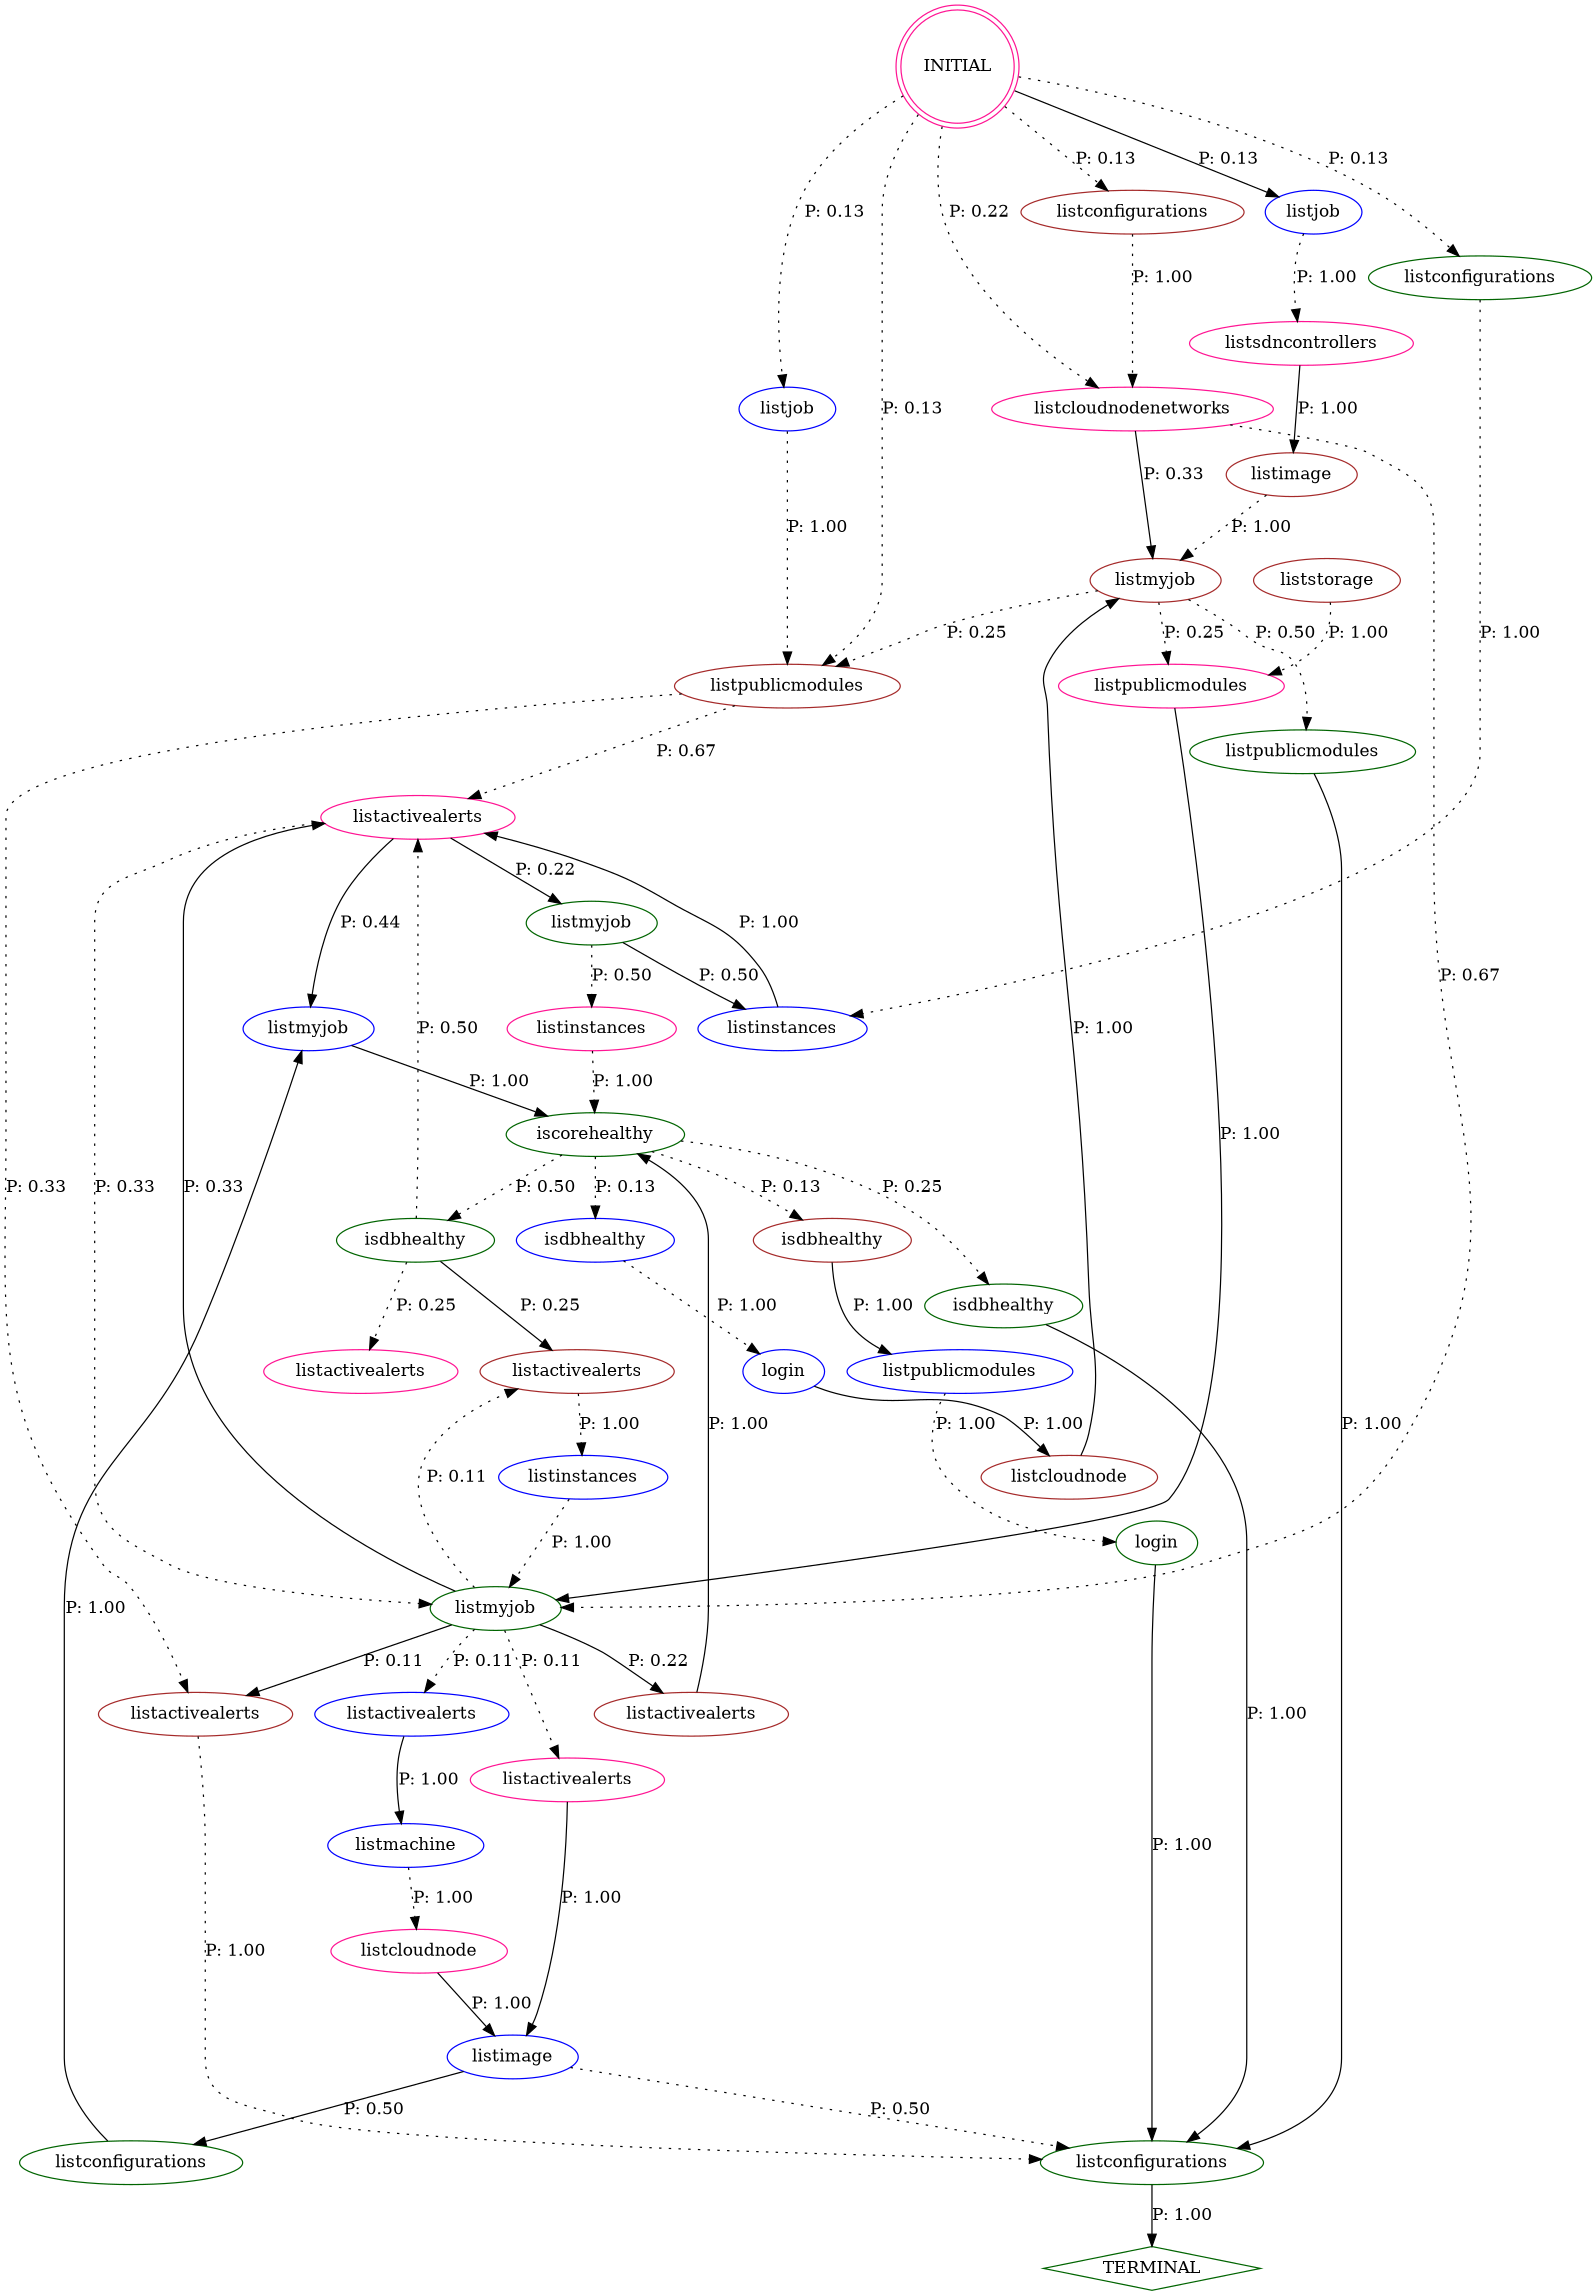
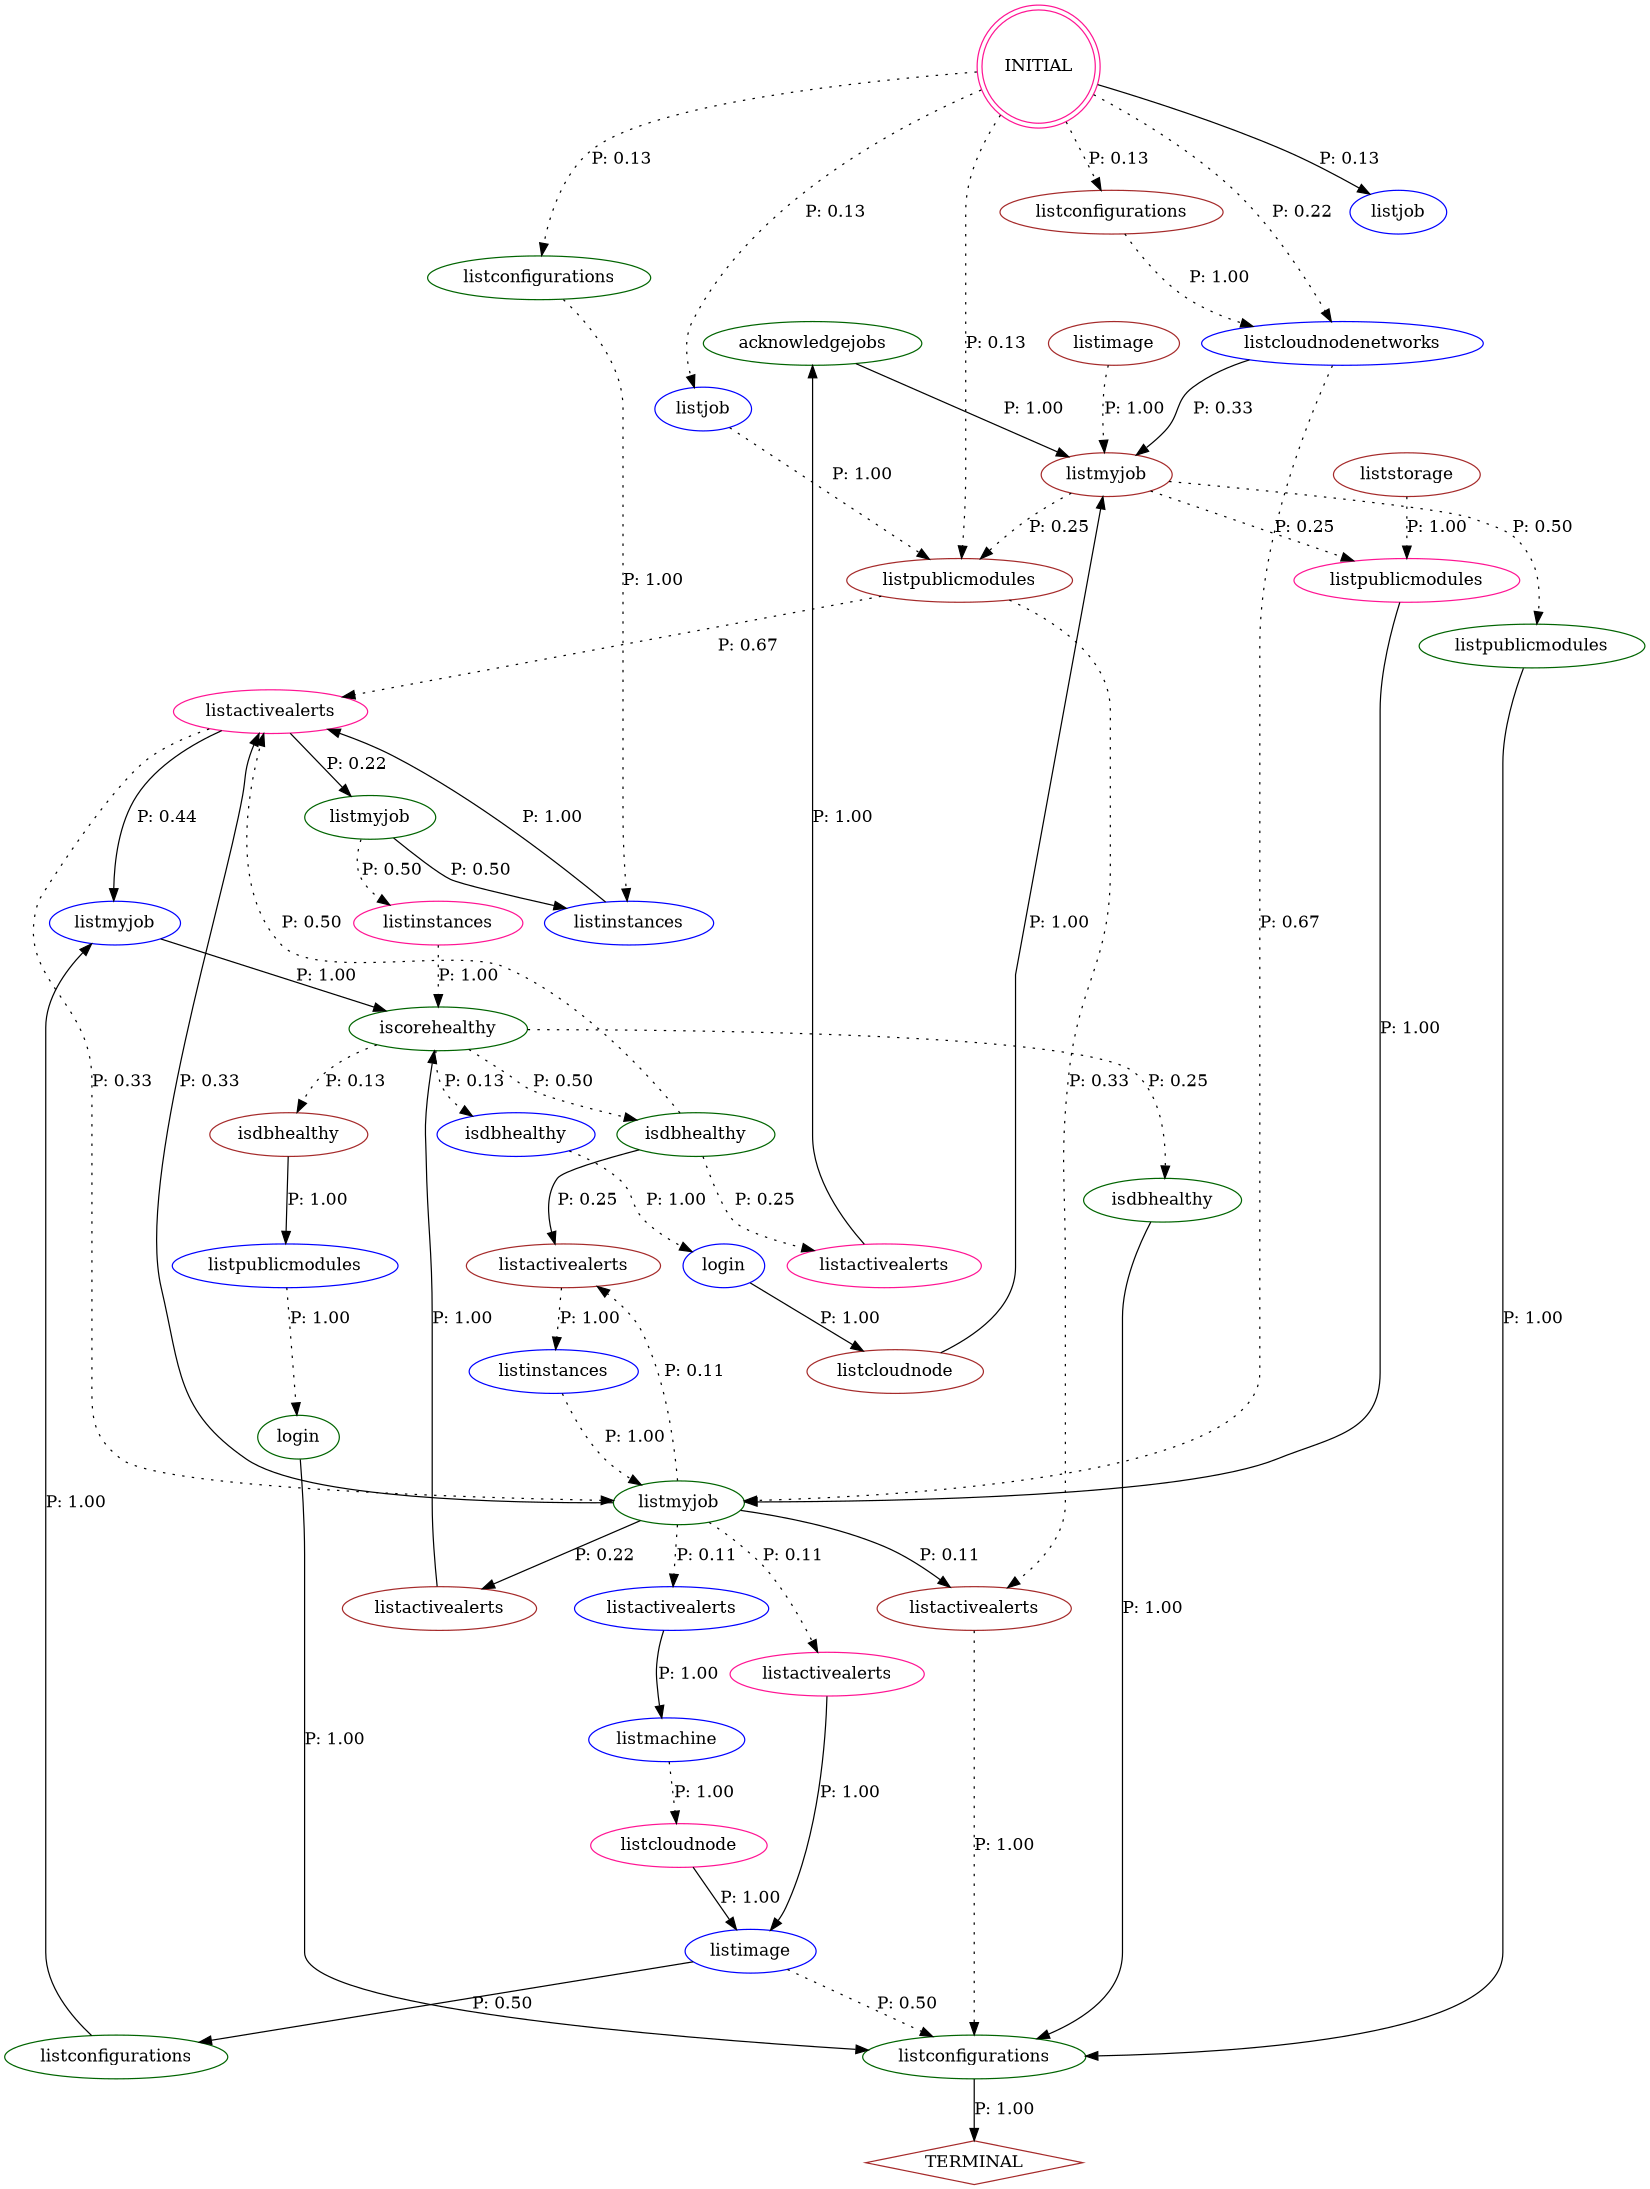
none -> (813, 343)
(1301, 343) -> none
(1133, 409) -> (1342, 343)
(1152, 2268) -> (974, 2163)
